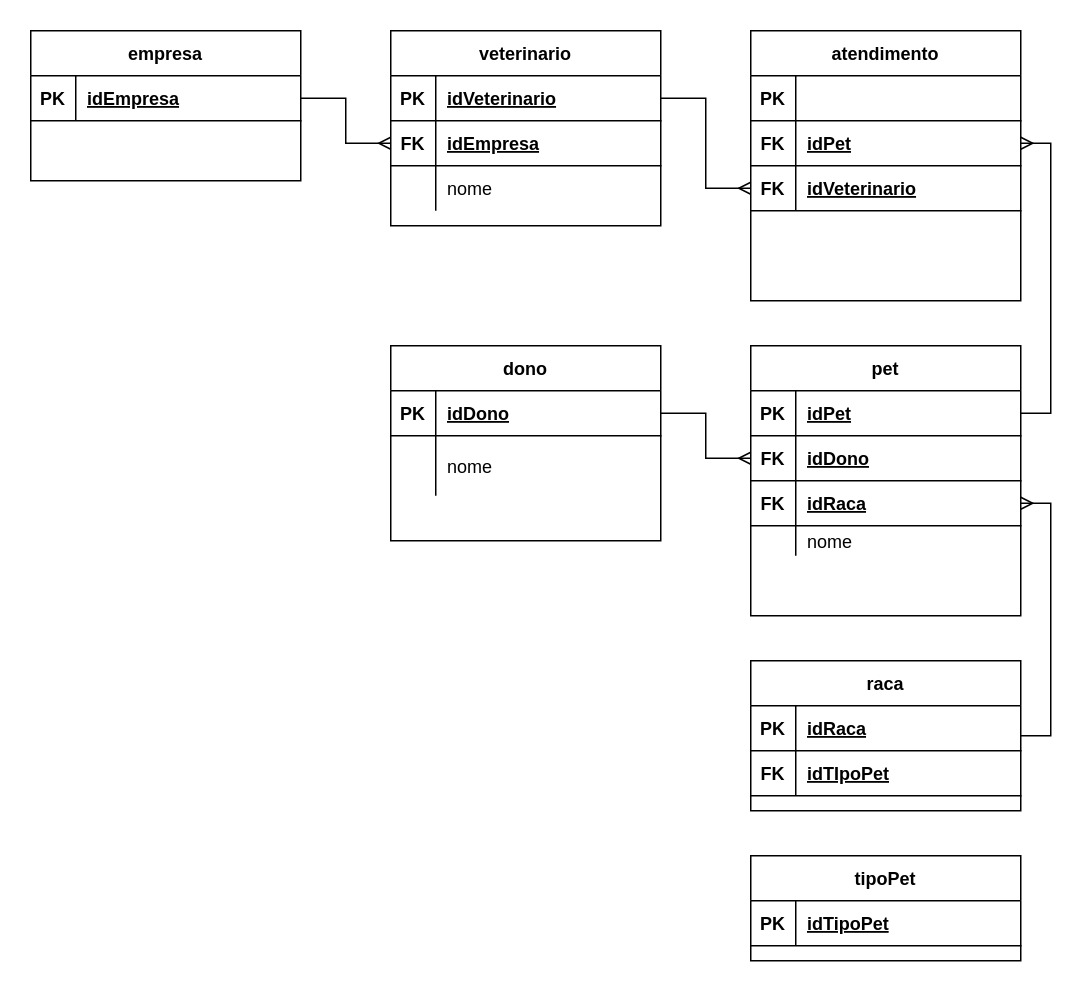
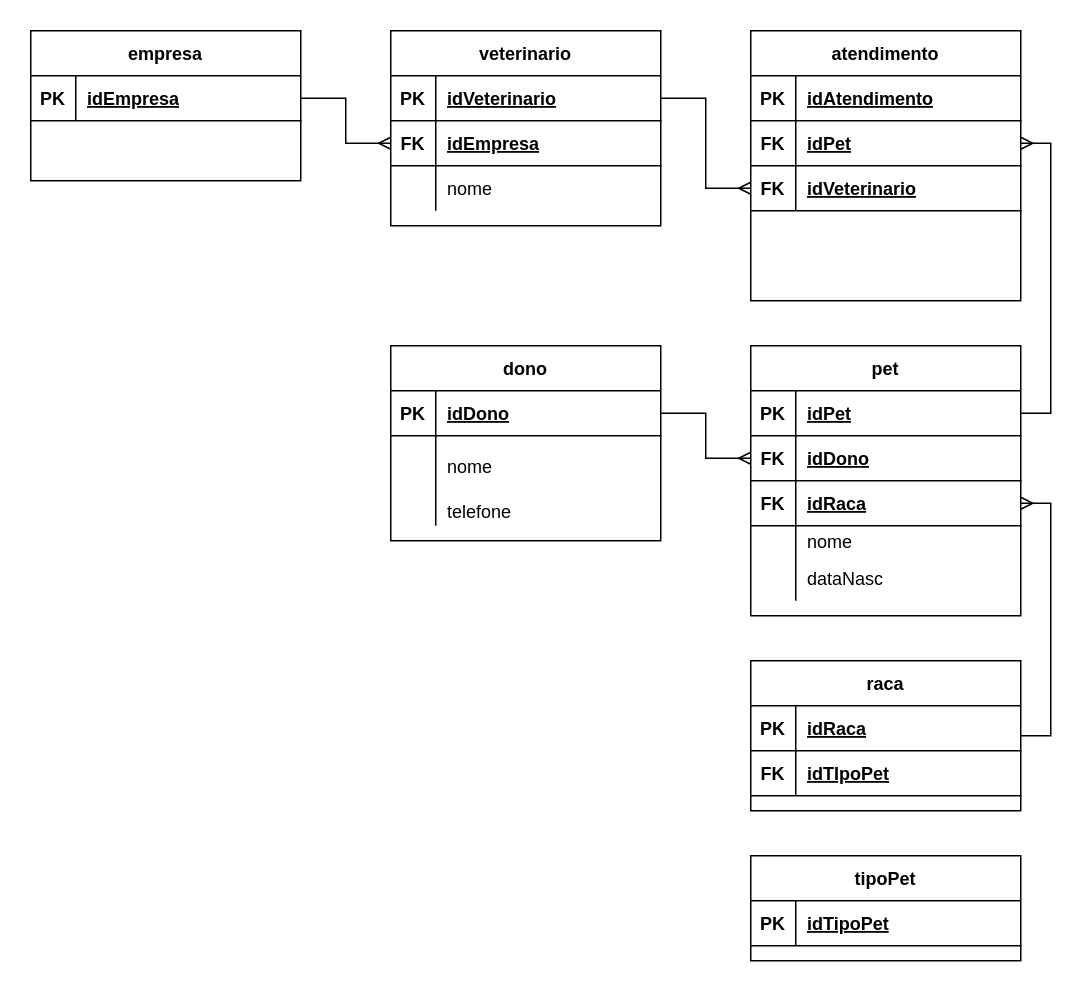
none -> (908, 98)
none -> (548, 511)
none -> (908, 578)
